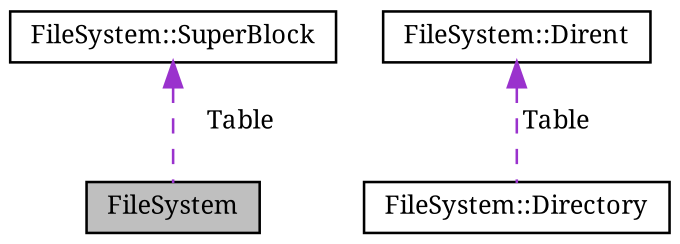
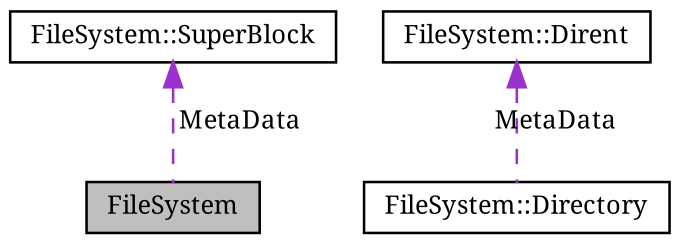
(238, 122) -> (238, 122)
(554, 122) -> (554, 122)
